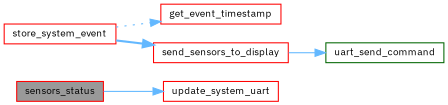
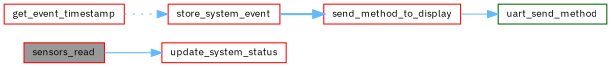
(133, 25) -> (141, 14)
(221, 53) -> (392, 14)
(385, 53) -> (553, 14)
(60, 91) -> (64, 53)
(221, 91) -> (224, 53)
